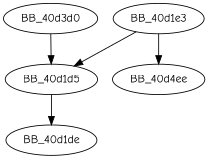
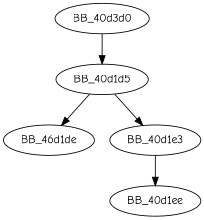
(109, 47) -> (126, 107)
(159, 79) -> (155, 201)
(51, 140) -> (49, 140)
